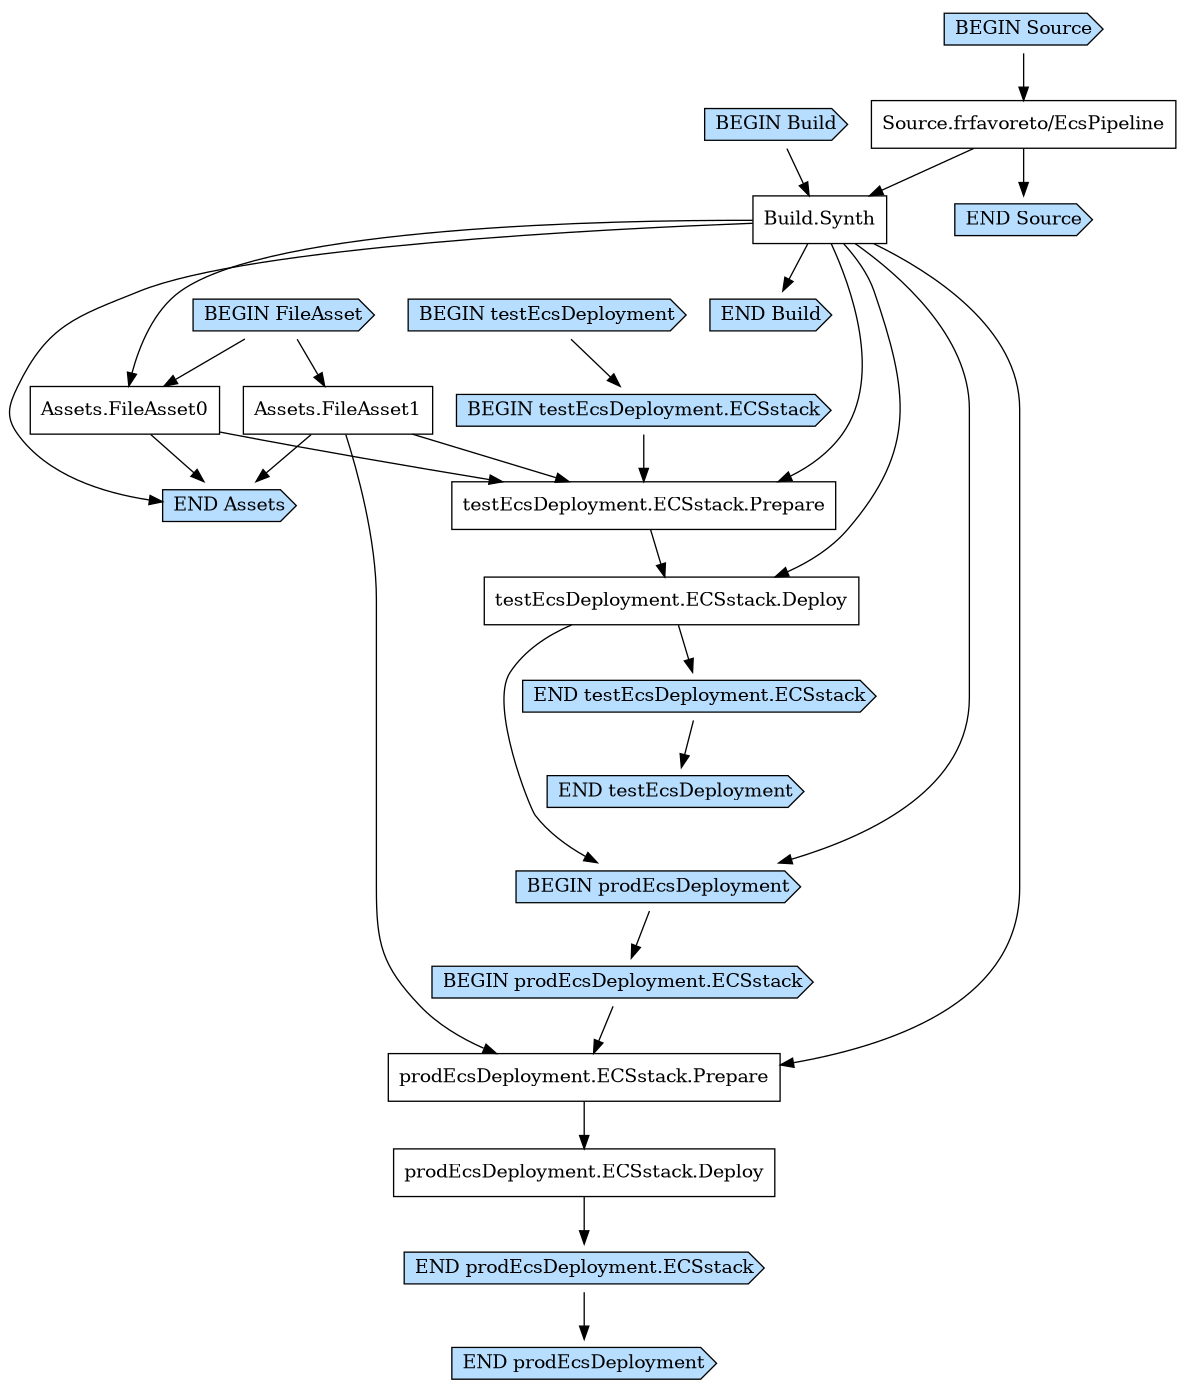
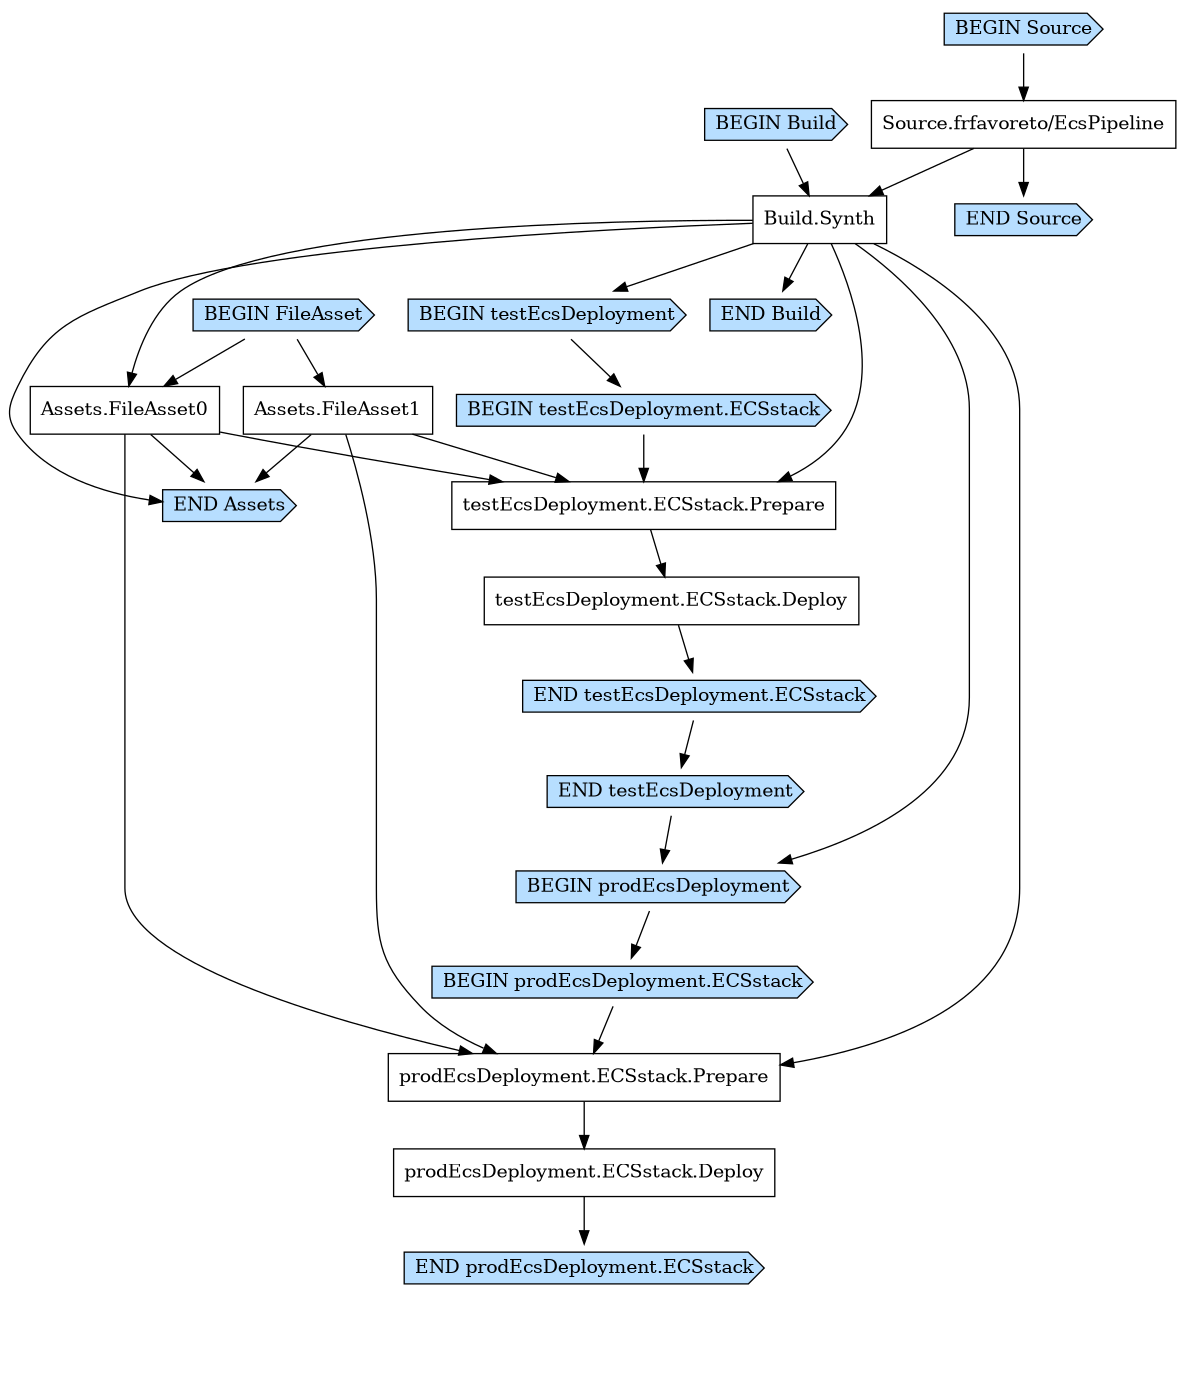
(899, 424) -> (690, 265)
(509, 739) -> (668, 833)
none -> (125, 854)
(584, 1363) -> none
